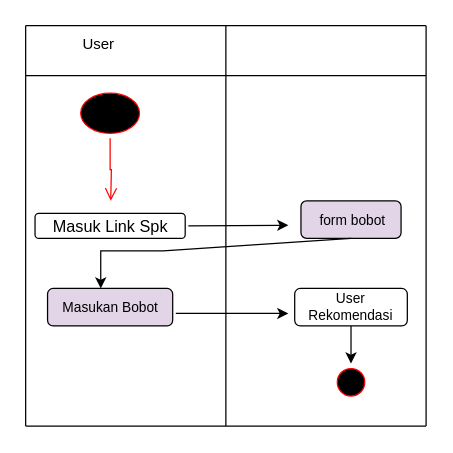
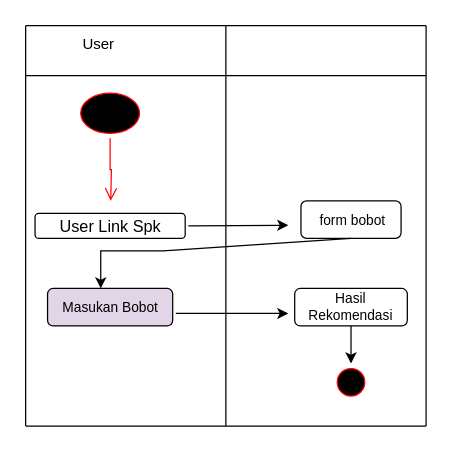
(351, 219) -> (351, 219)
(111, 226) -> (111, 226)
(351, 307) -> (351, 307)
